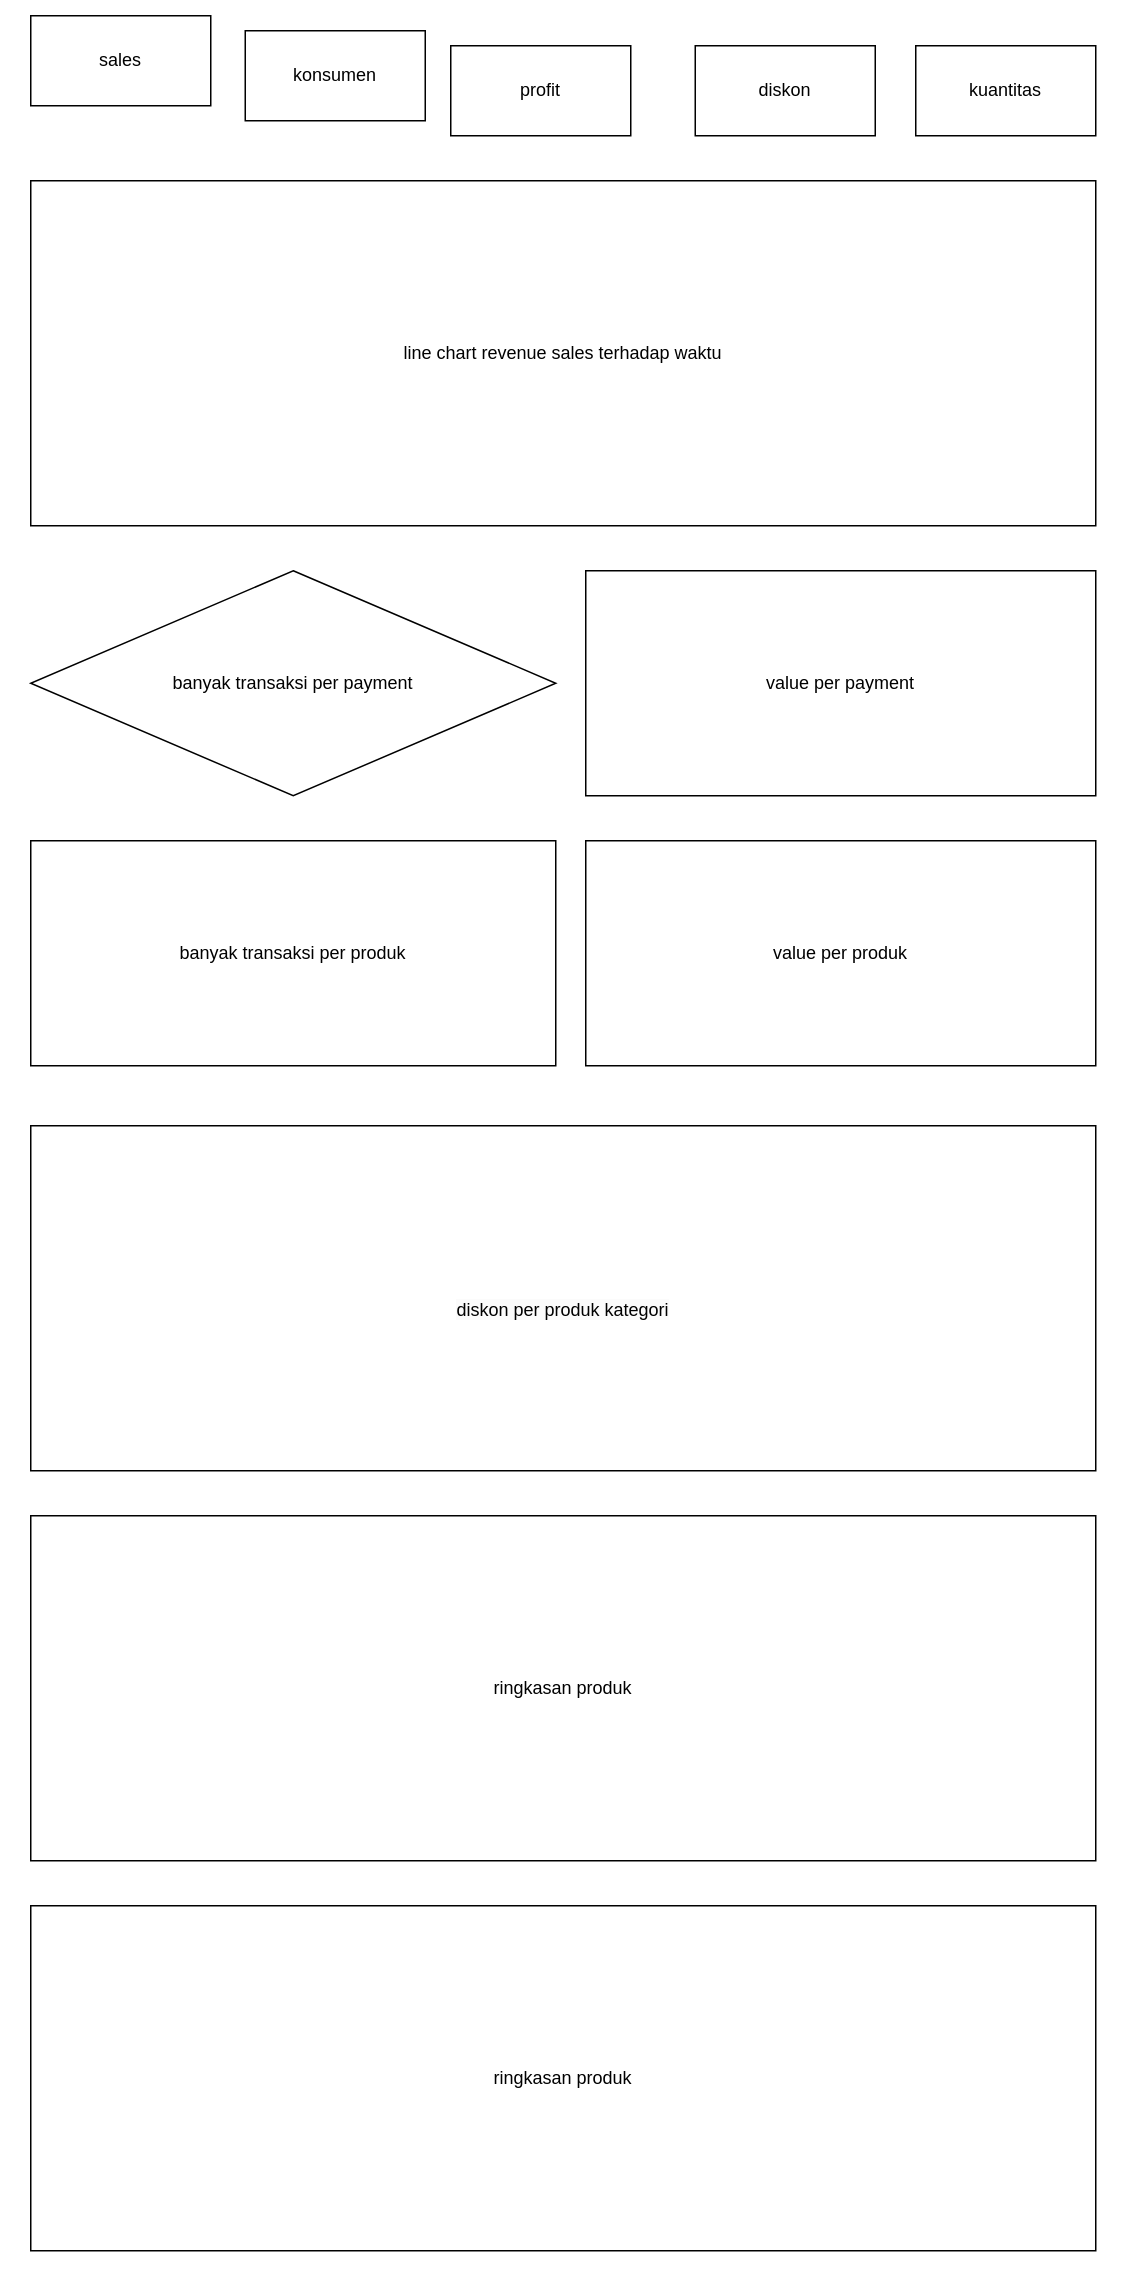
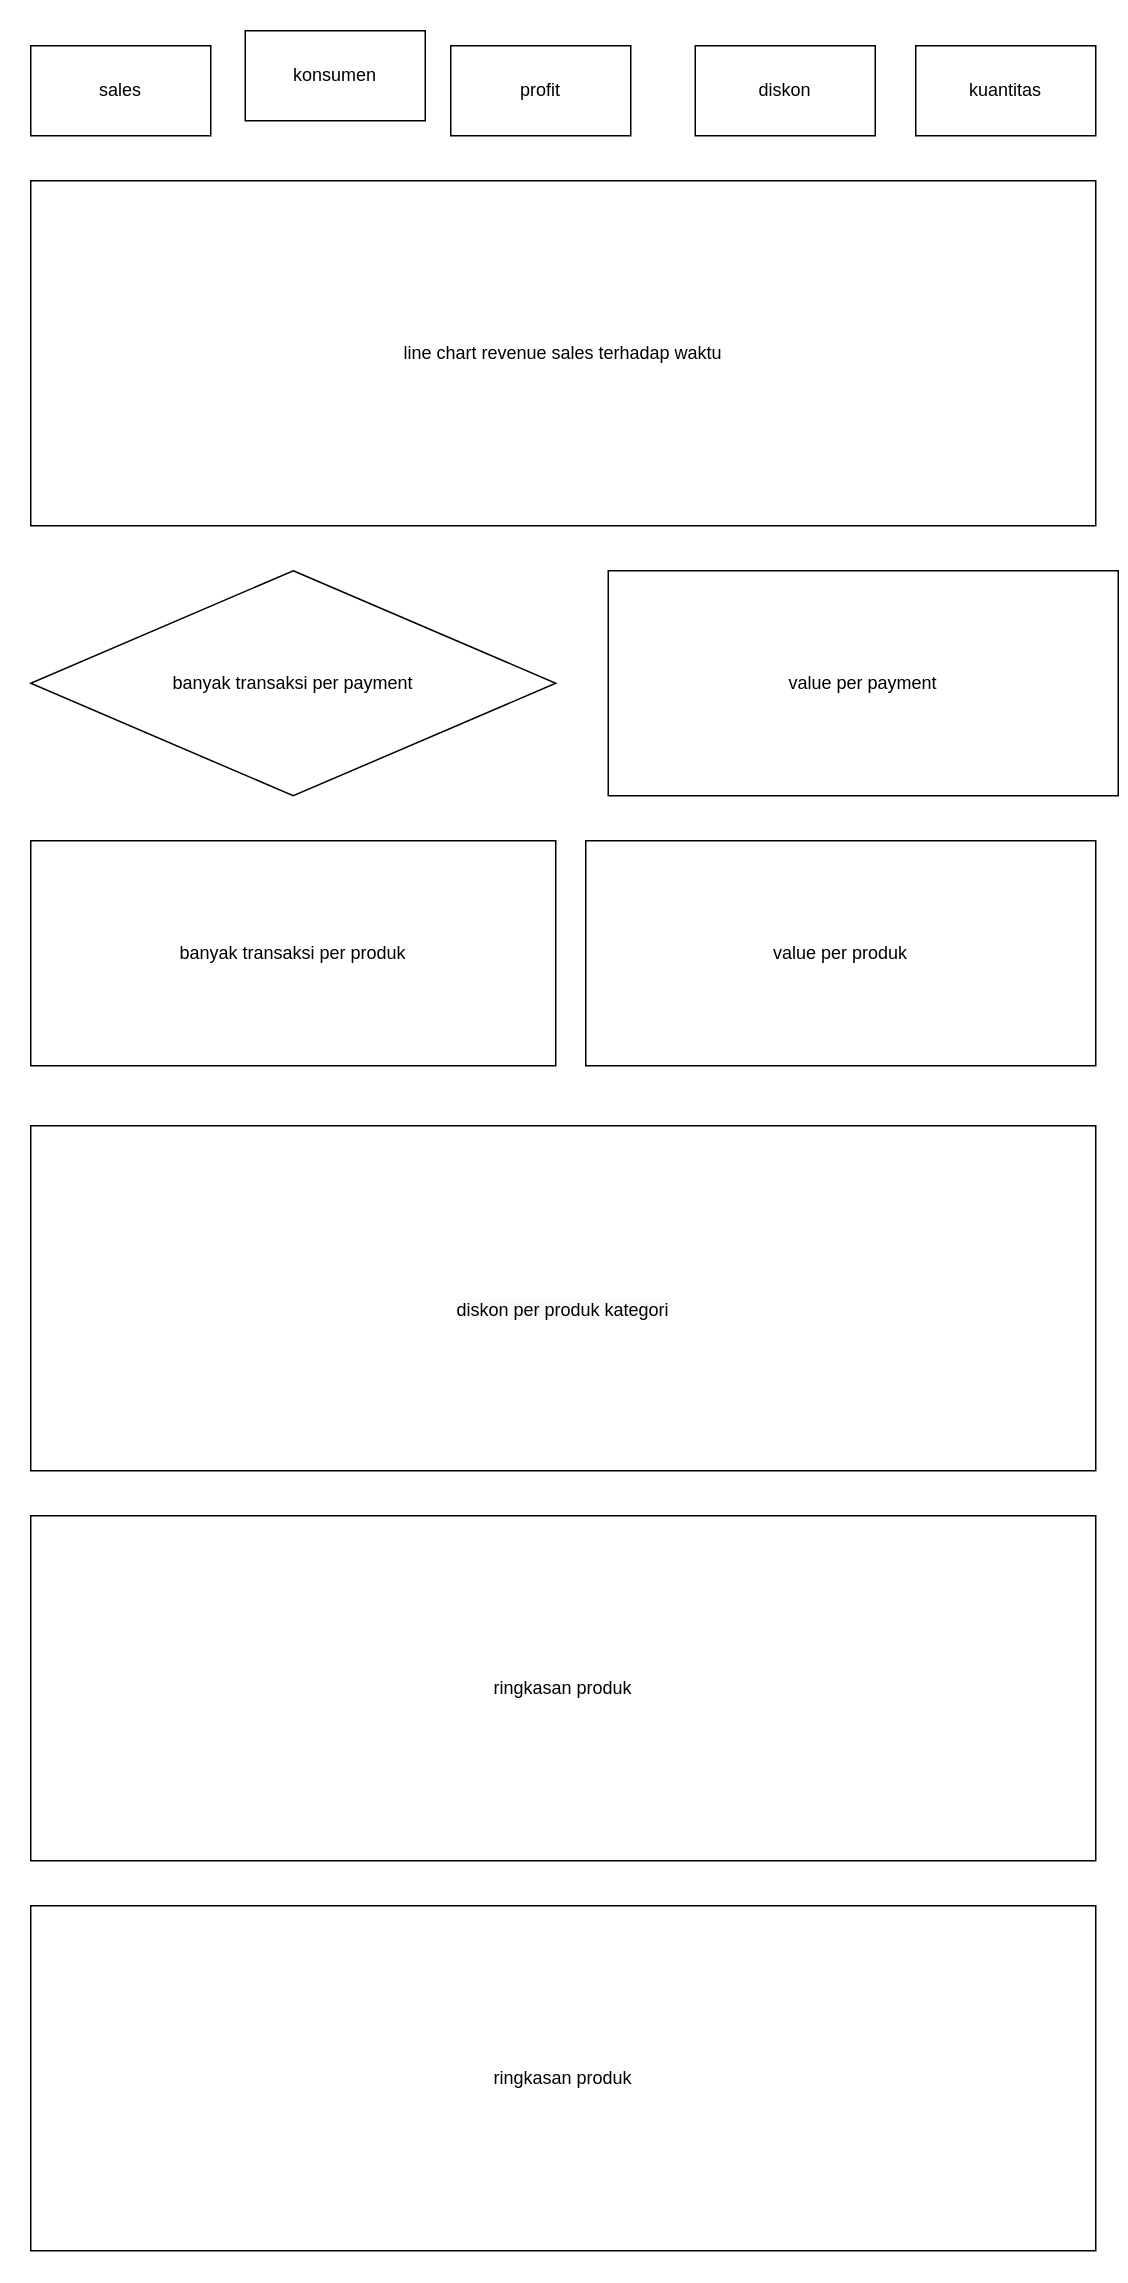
(121, 61) -> (121, 91)
(841, 683) -> (863, 683)
